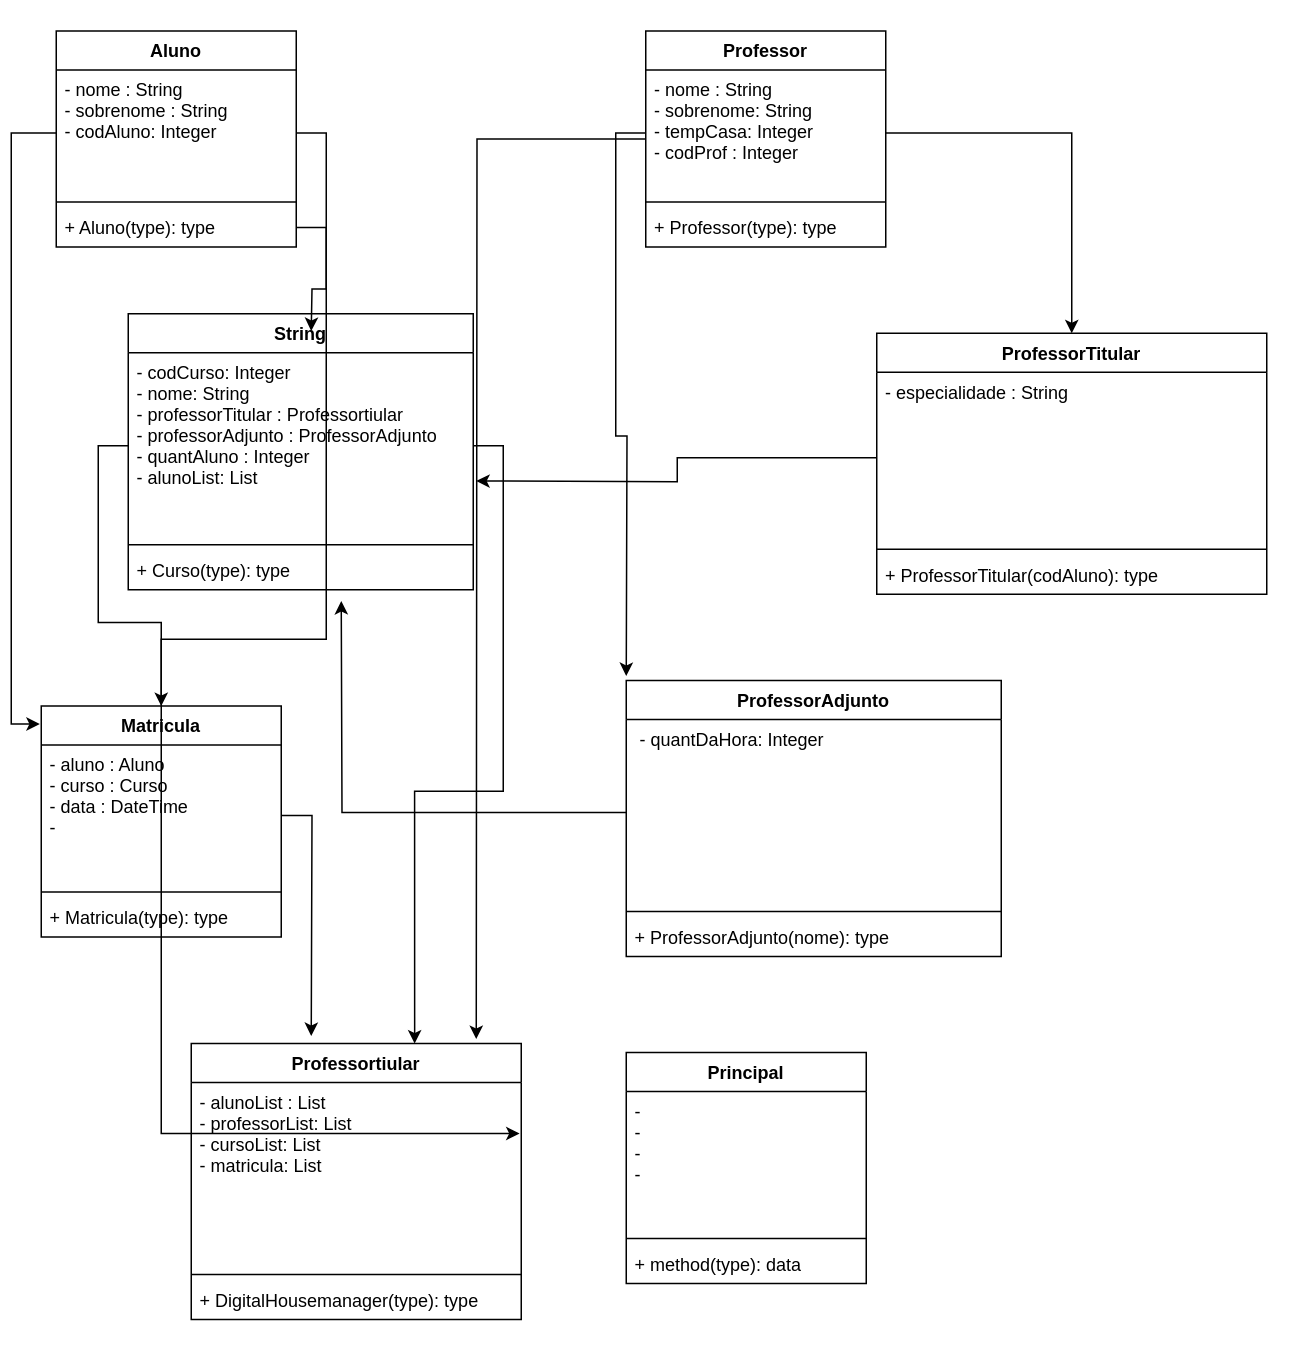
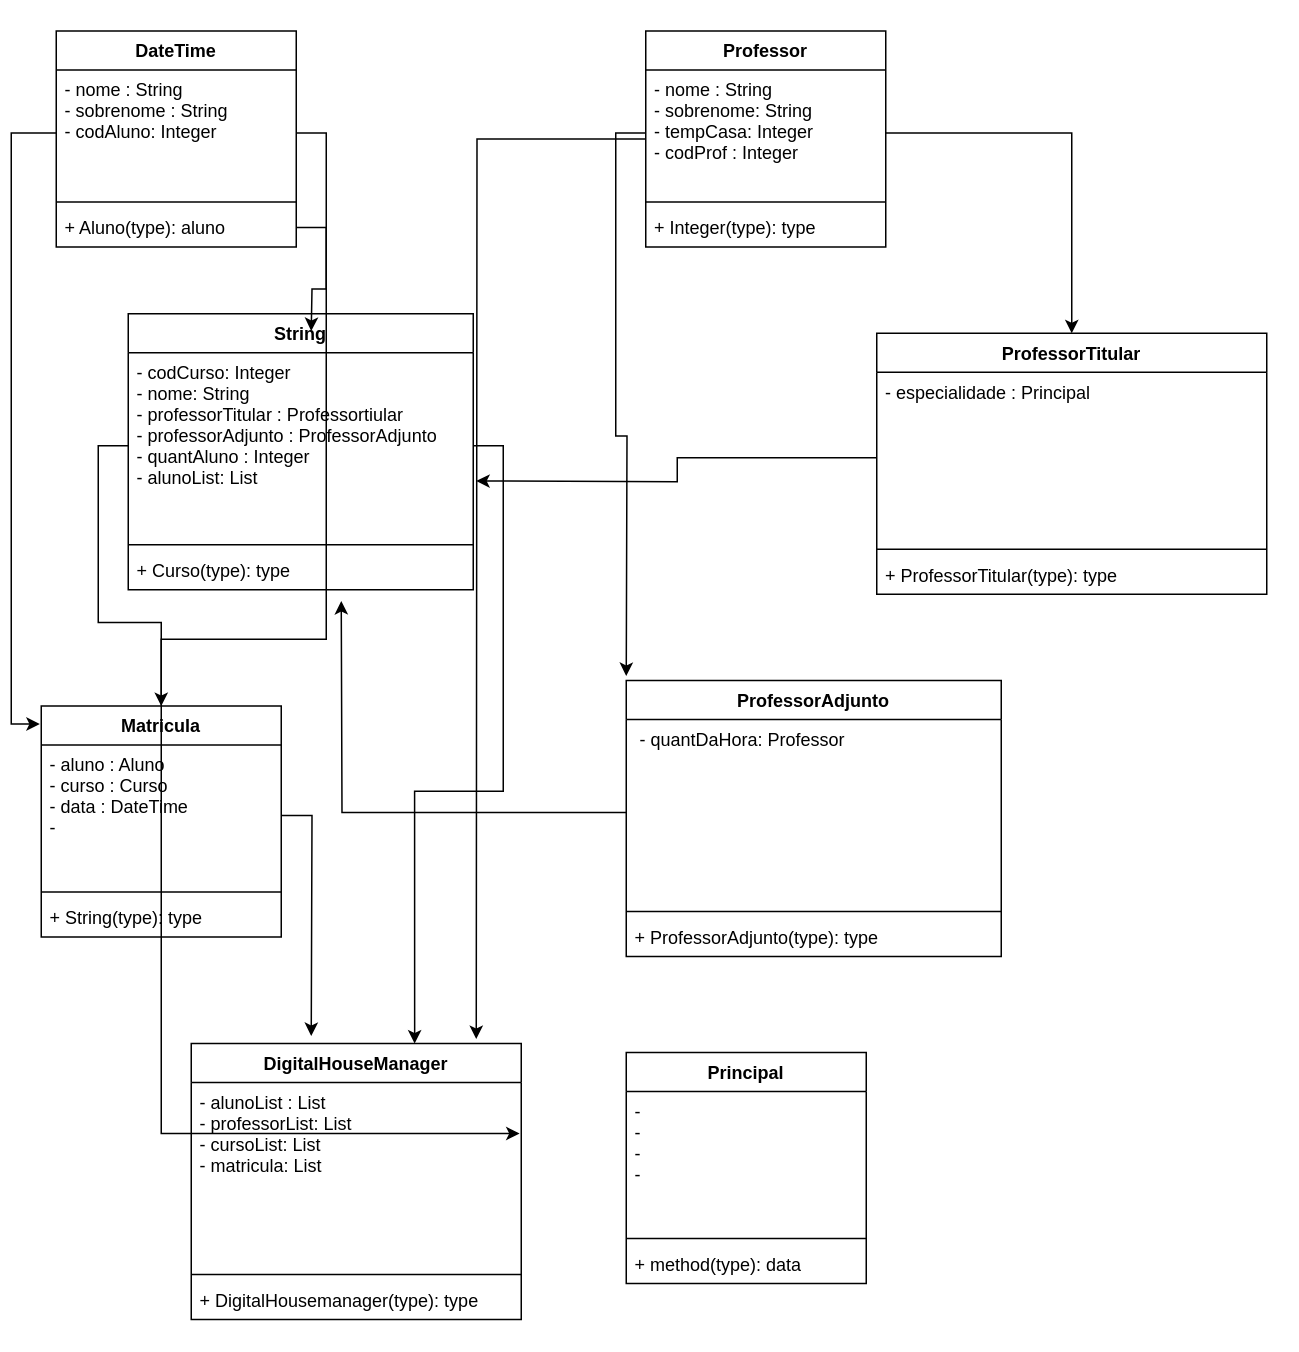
(176, 51) -> (176, 51)
(151, 228) -> (154, 228)
(763, 228) -> (753, 228)
(987, 392) -> (998, 392)
(1042, 575) -> (1025, 575)
(738, 740) -> (748, 740)
(154, 918) -> (141, 918)
(779, 938) -> (779, 938)
(356, 1064) -> (356, 1064)
